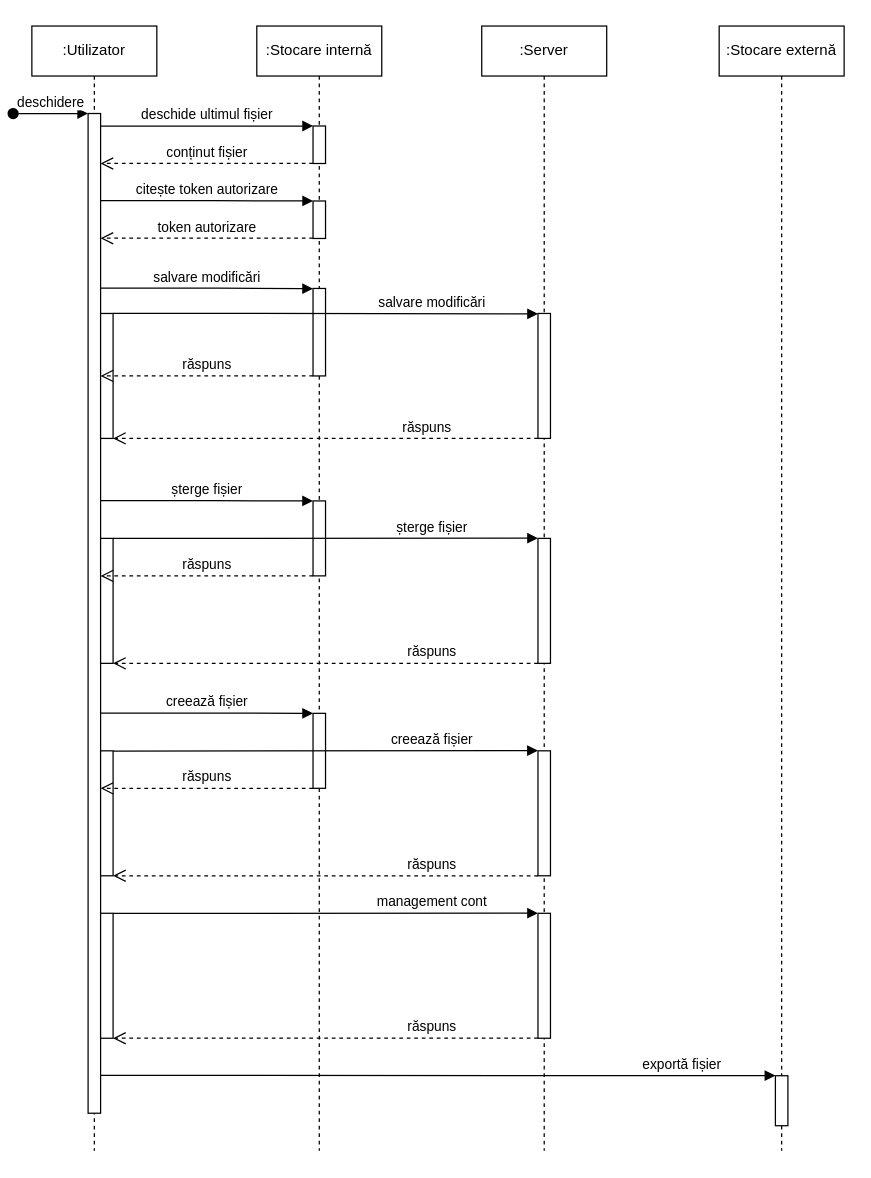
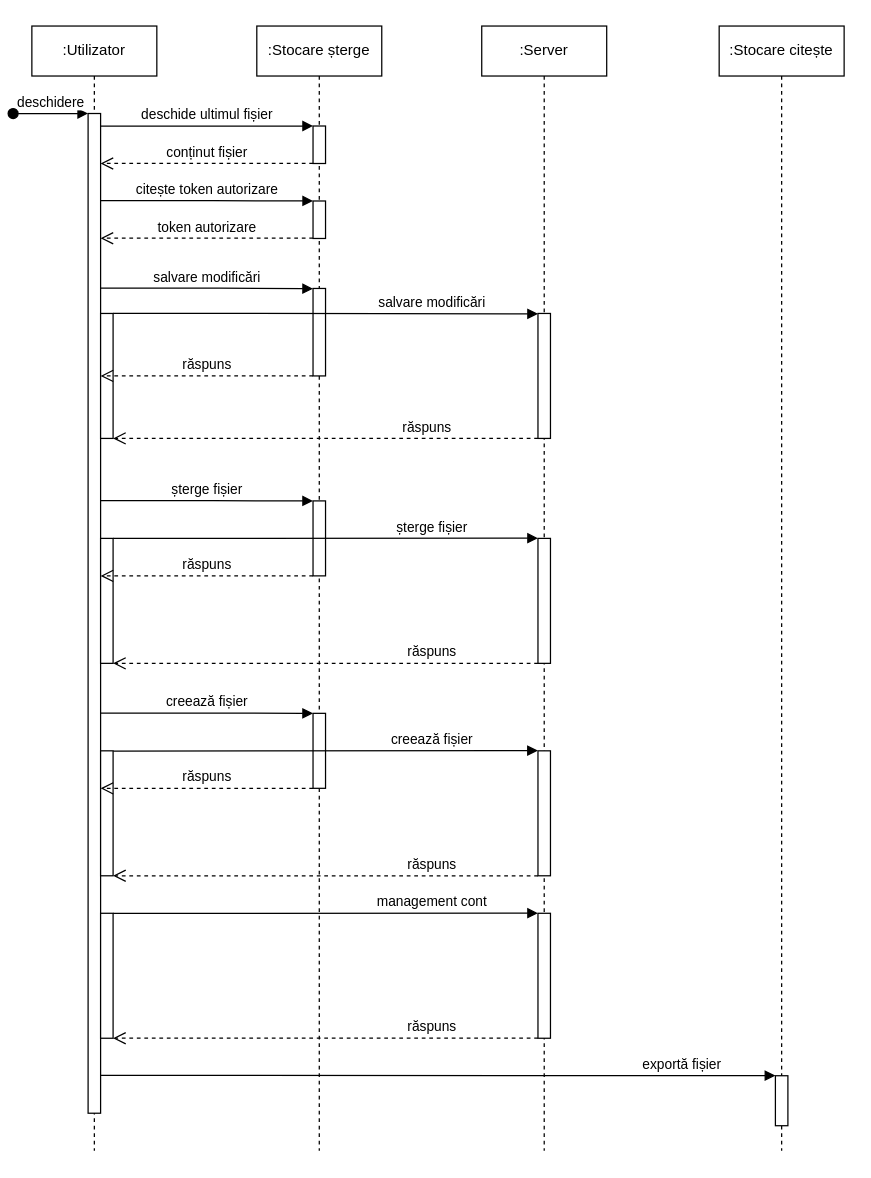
(319, 51) -> (319, 51)
(782, 51) -> (782, 51)
